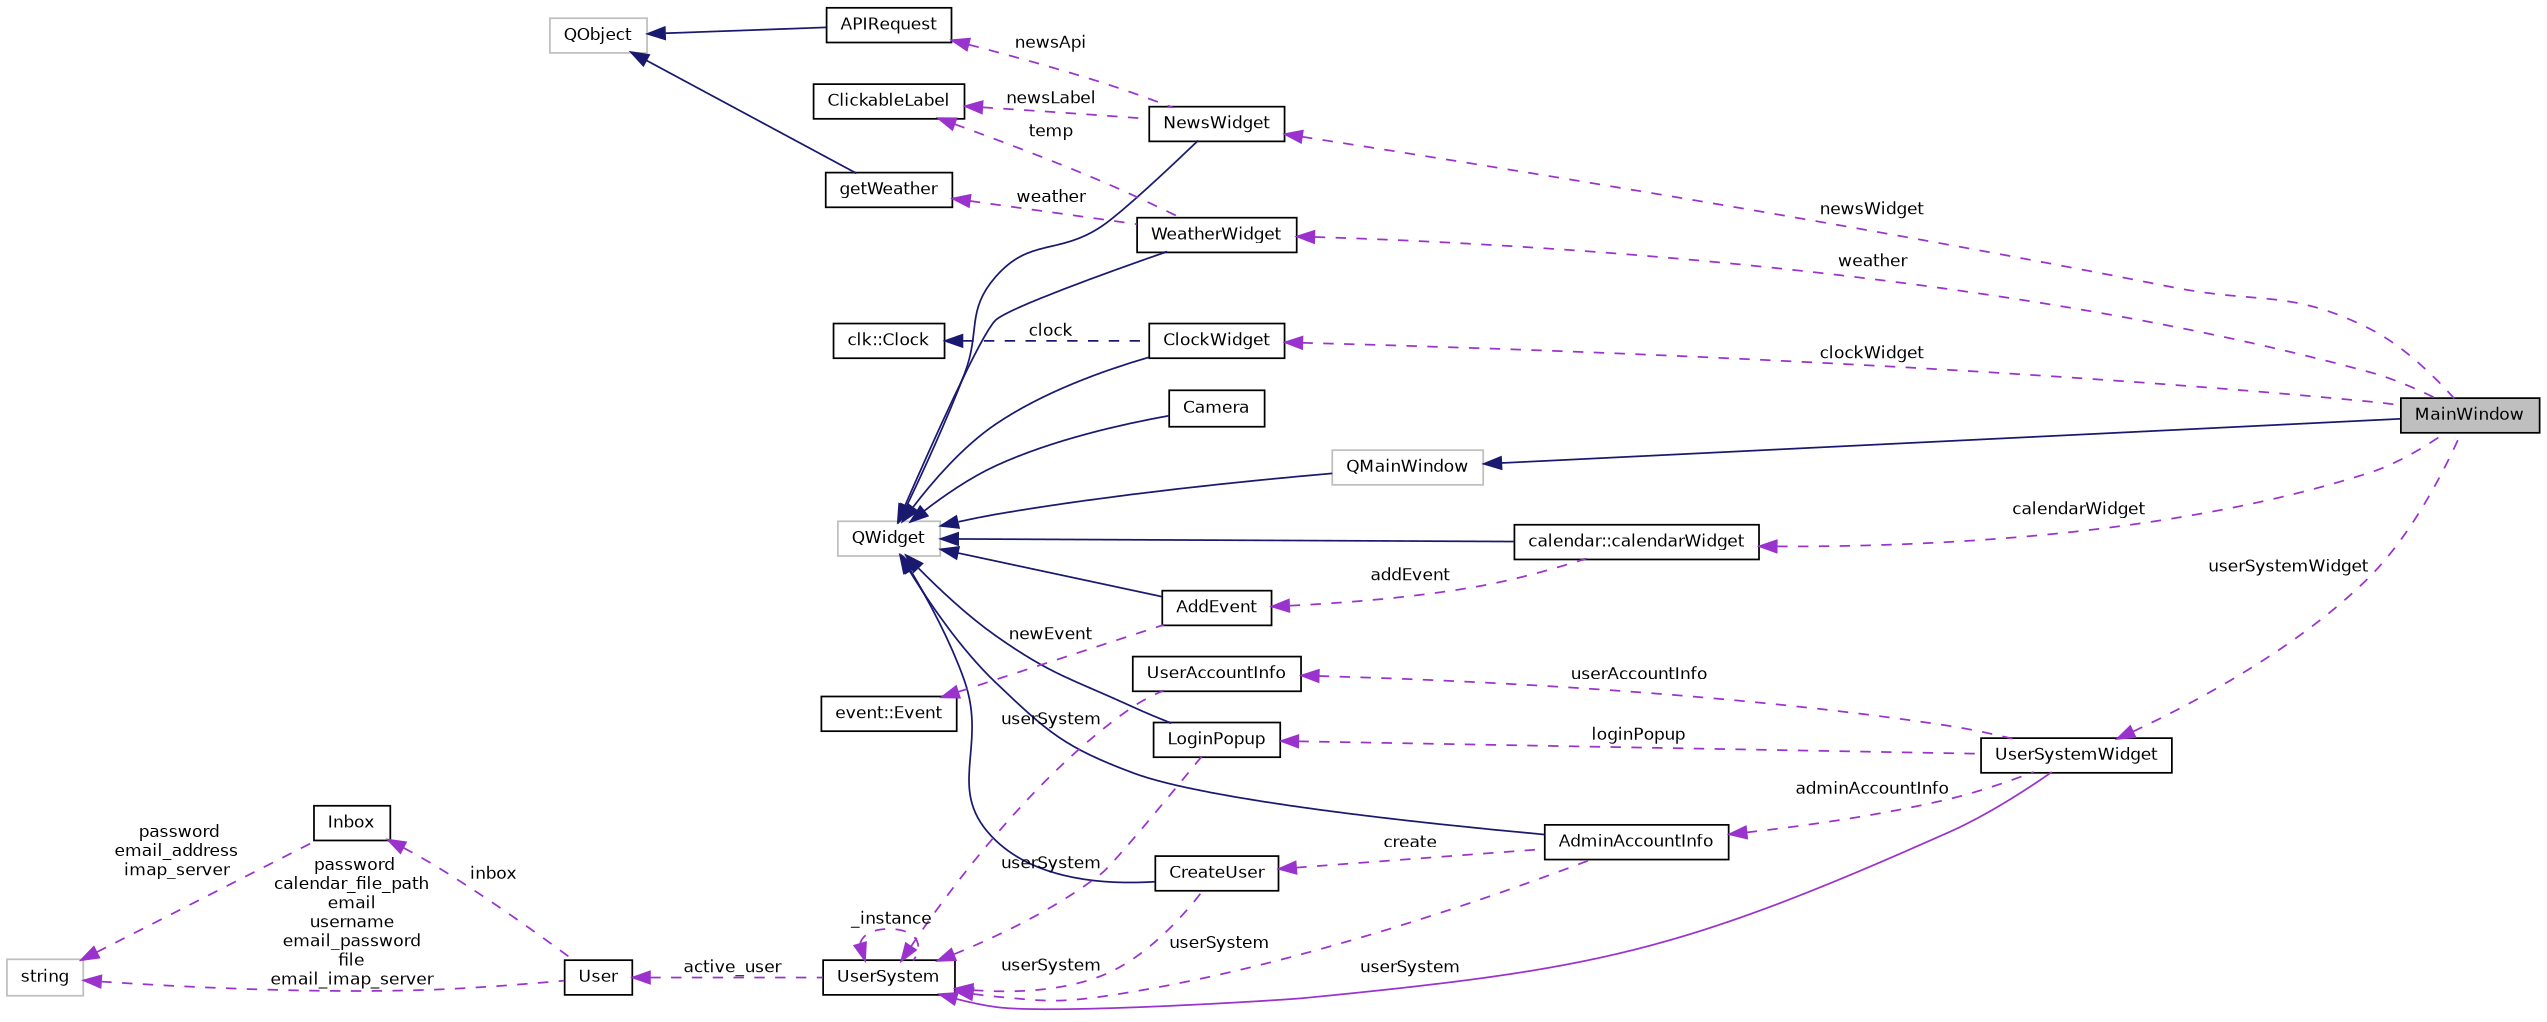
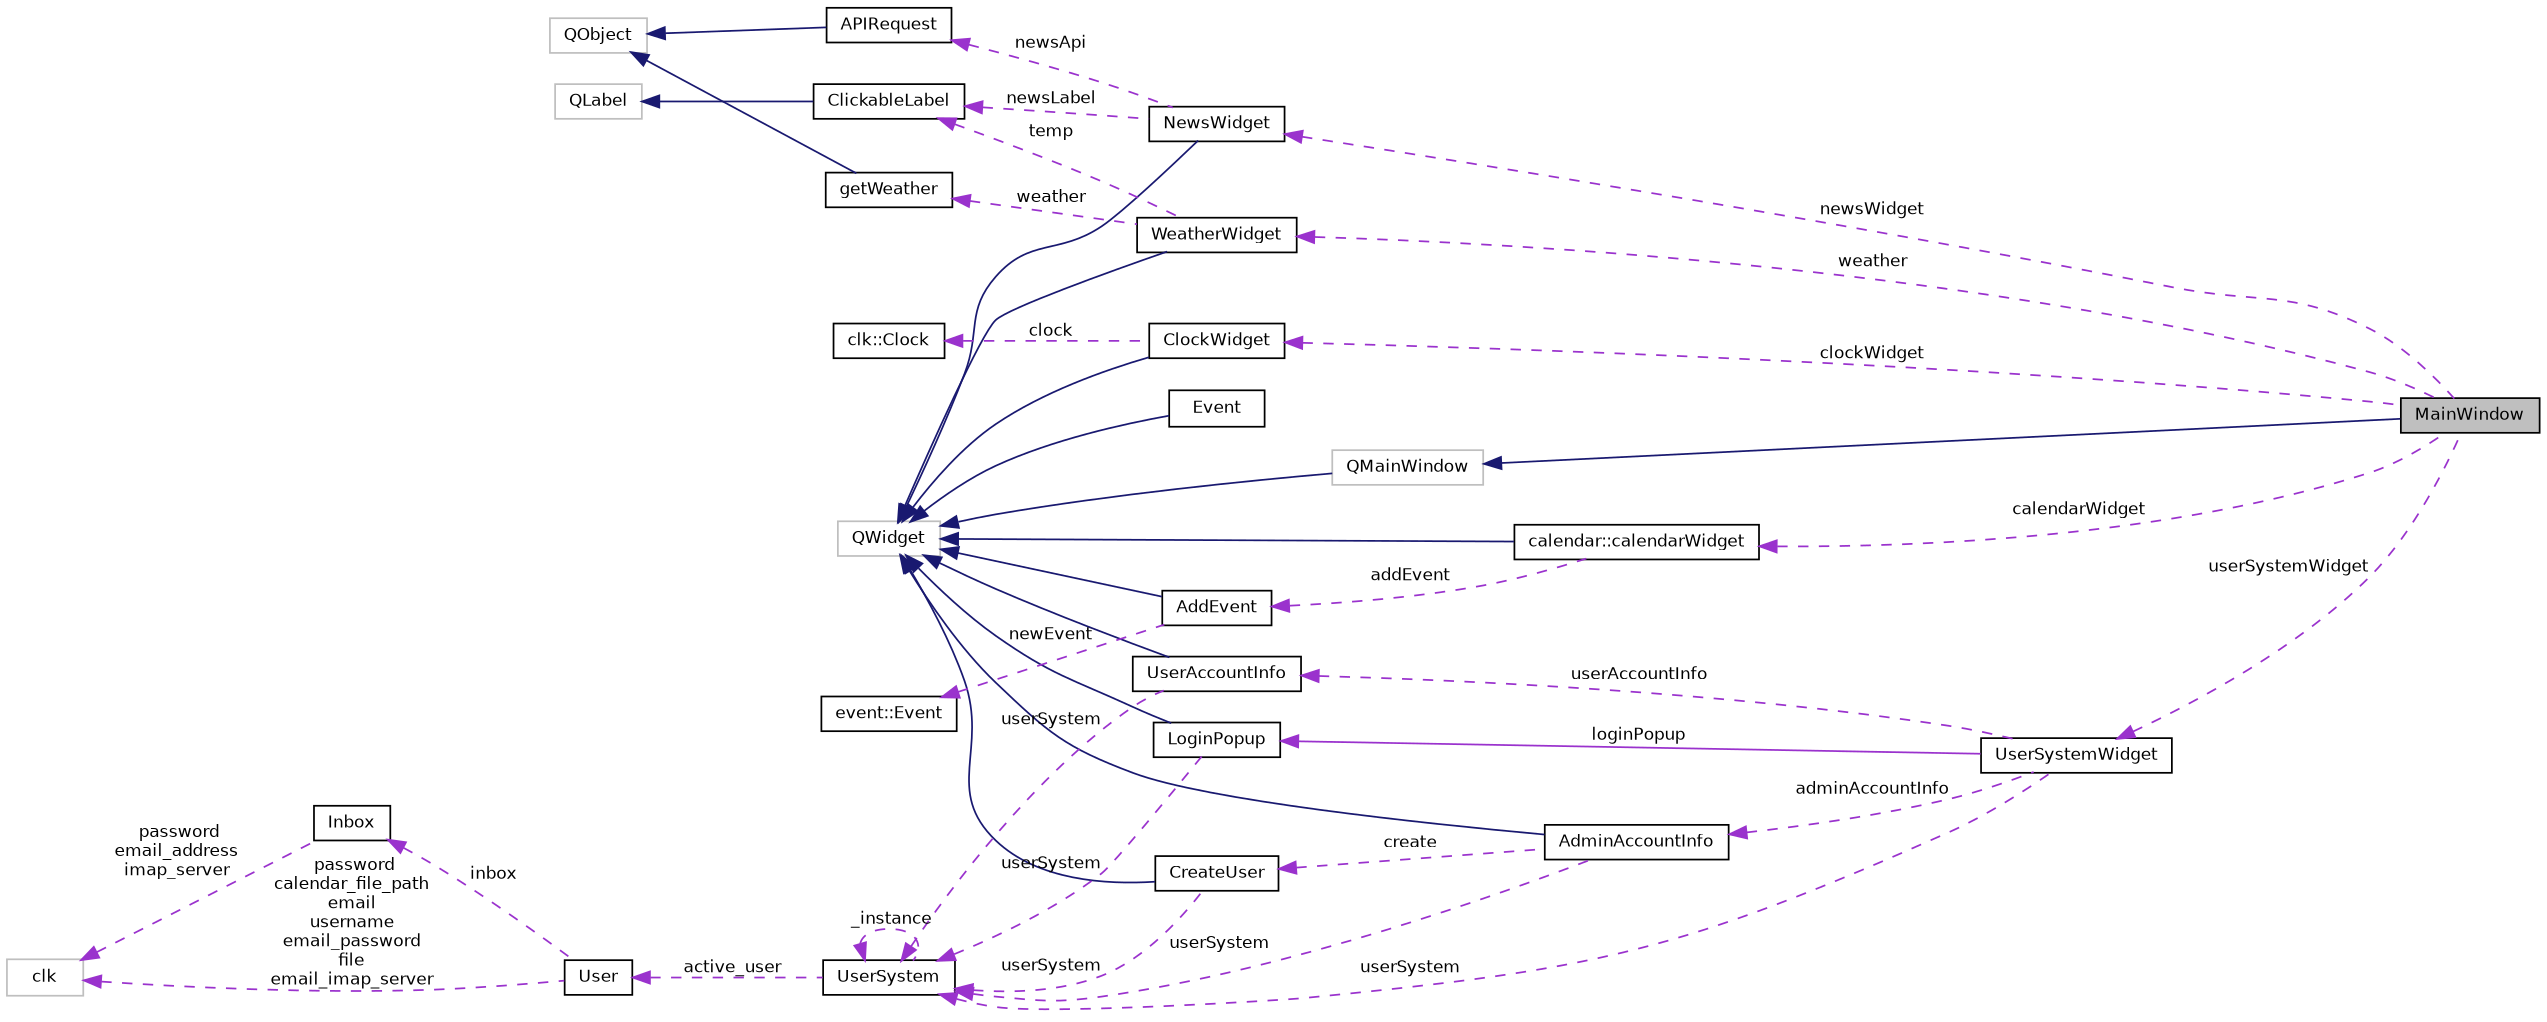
none -> (598, 101)
(1056, 341) -> (1056, 341)
(1217, 409) -> (1217, 409)
none -> (1053, 613)
(1639, 748) -> (1639, 748)
(1523, 972) -> (1523, 972)
(45, 978) -> (45, 978)
